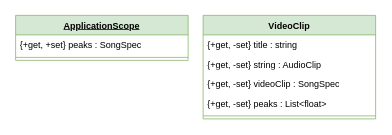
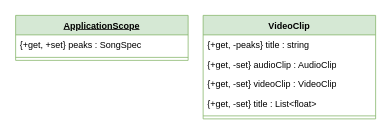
(265, 46) -> (270, 46)
(274, 65) -> (279, 65)
(280, 85) -> (279, 85)
(279, 104) -> (276, 104)
